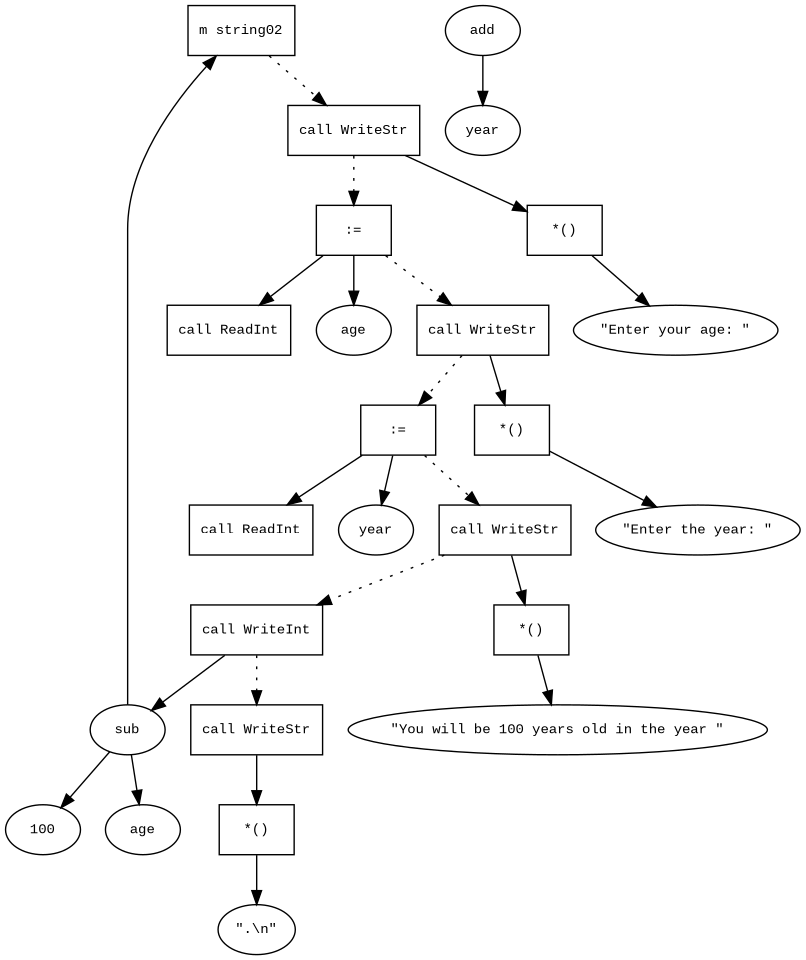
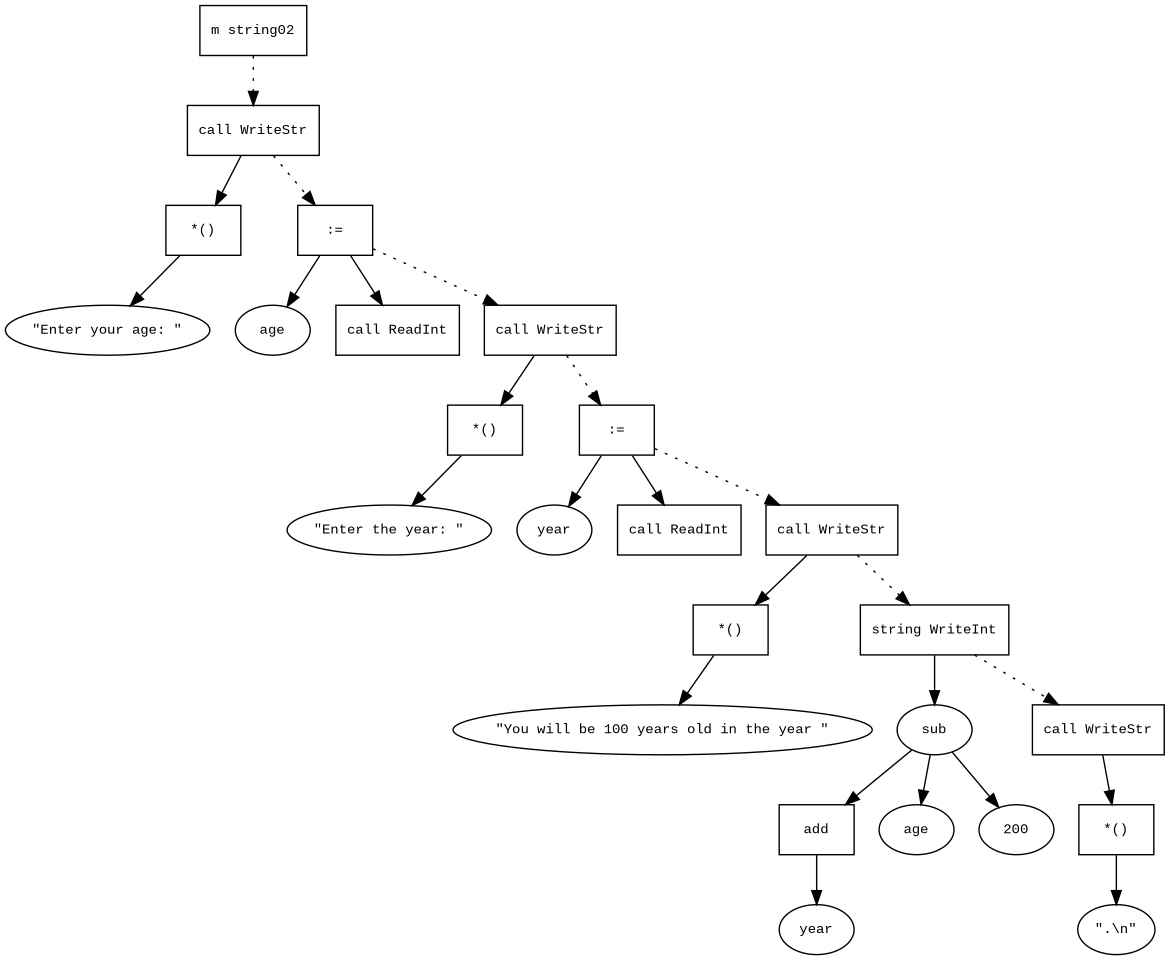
(483, 31) -> (817, 830)
(128, 374) -> (884, 773)
(257, 630) -> (935, 630)
(43, 830) -> (1016, 830)
